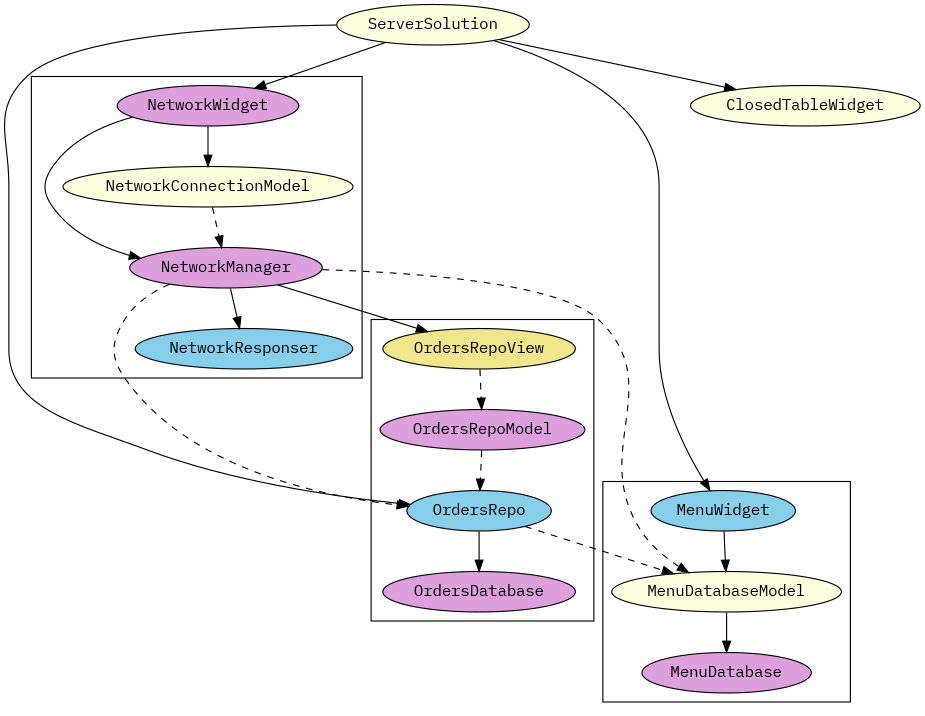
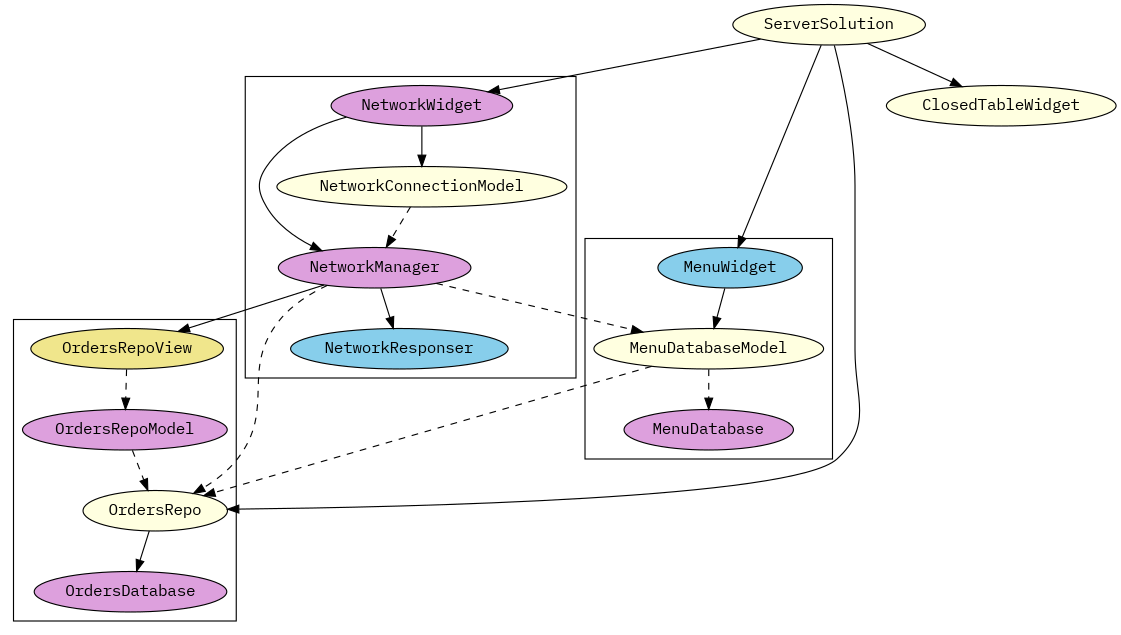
(479, 511) -> (155, 511)
(587, 546) -> (433, 429)
(727, 627) -> (709, 384)
